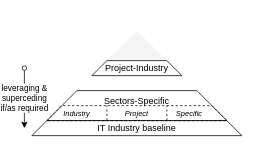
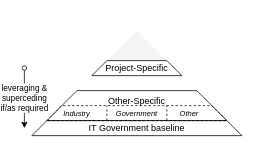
(137, 68) -> (137, 68)
(137, 101) -> (137, 101)
(137, 113) -> (137, 113)
(189, 113) -> (189, 113)
(137, 128) -> (137, 128)
